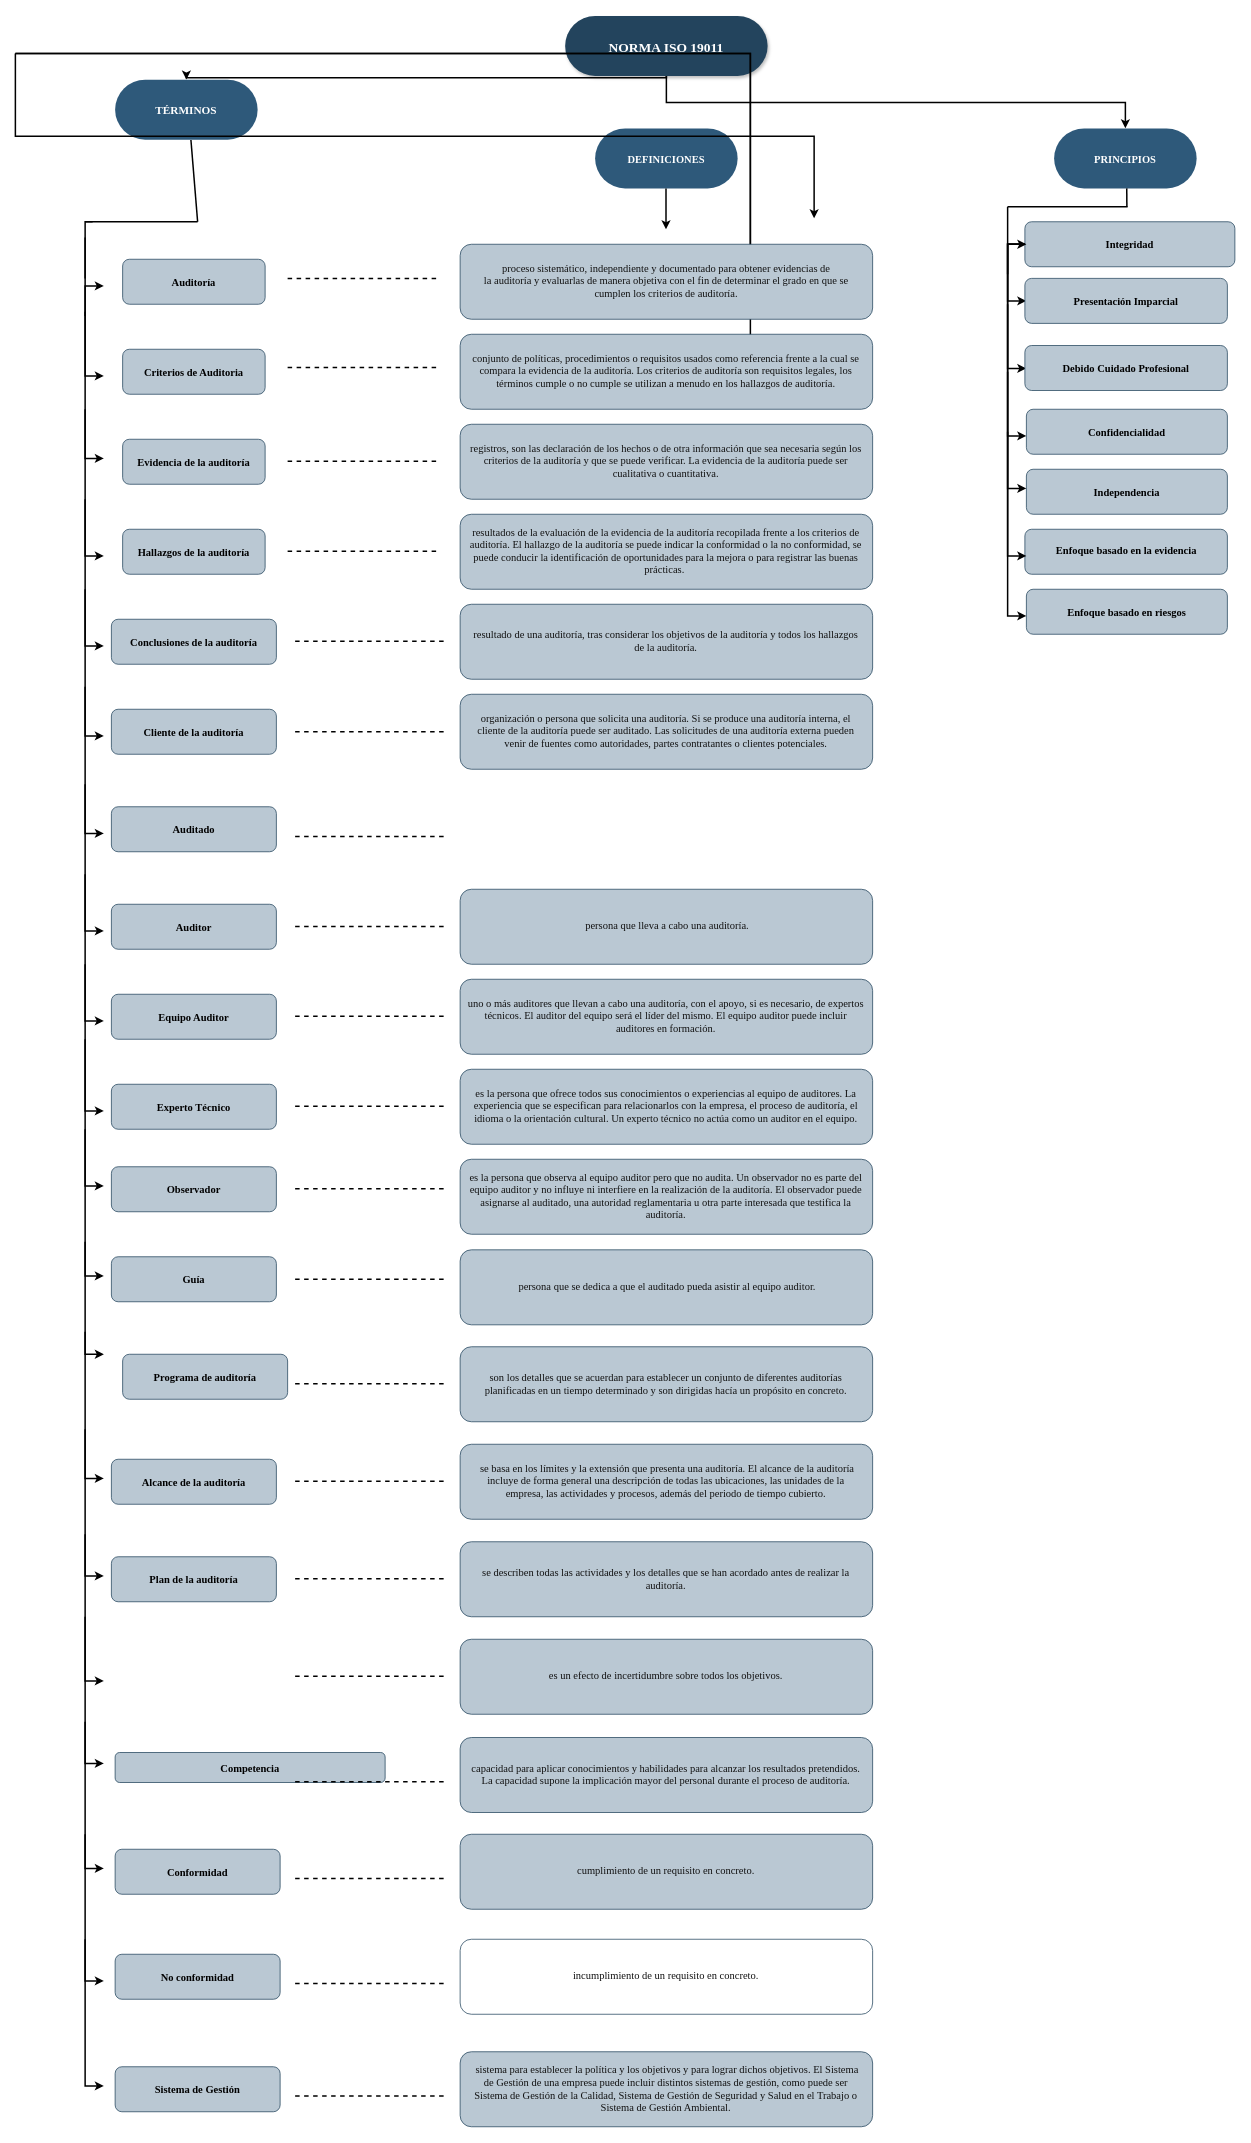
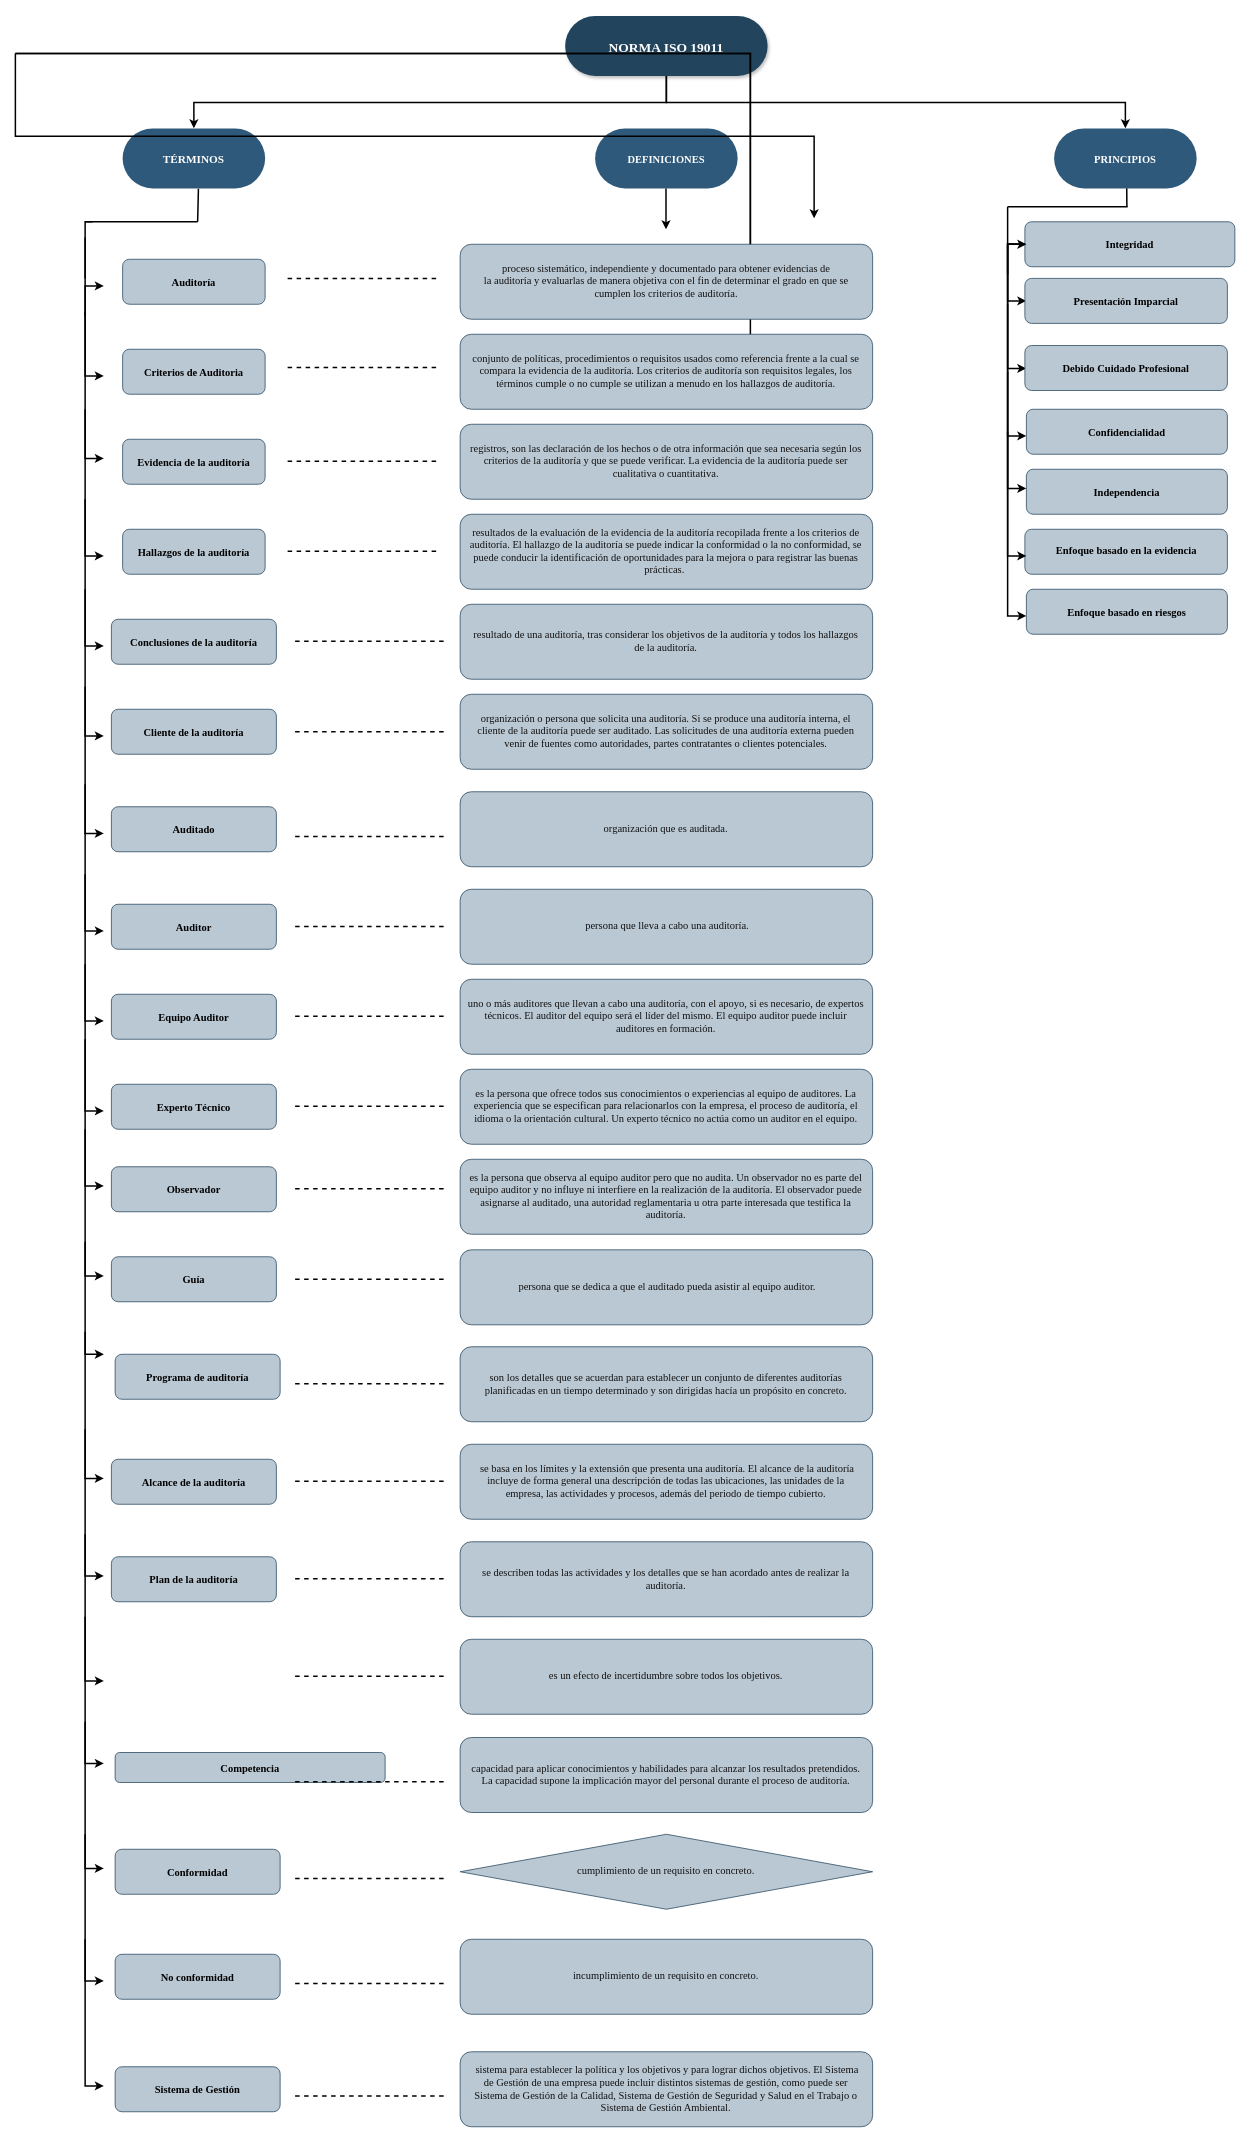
(186, 110) -> (194, 158)
none -> (666, 829)
(205, 1377) -> (198, 1377)
(666, 1872) -> (666, 1872)
(666, 1977) -> (666, 1977)
